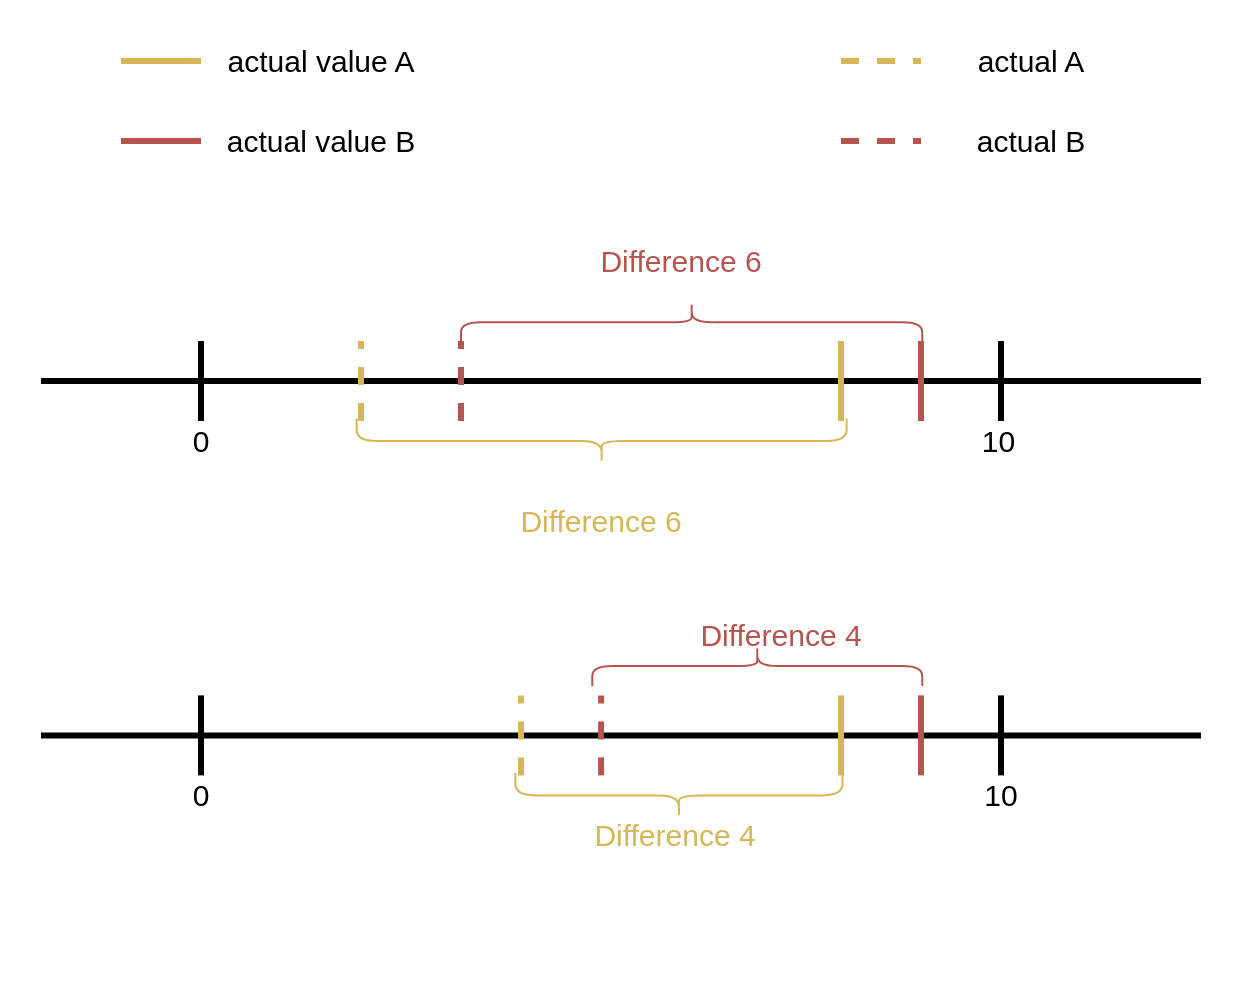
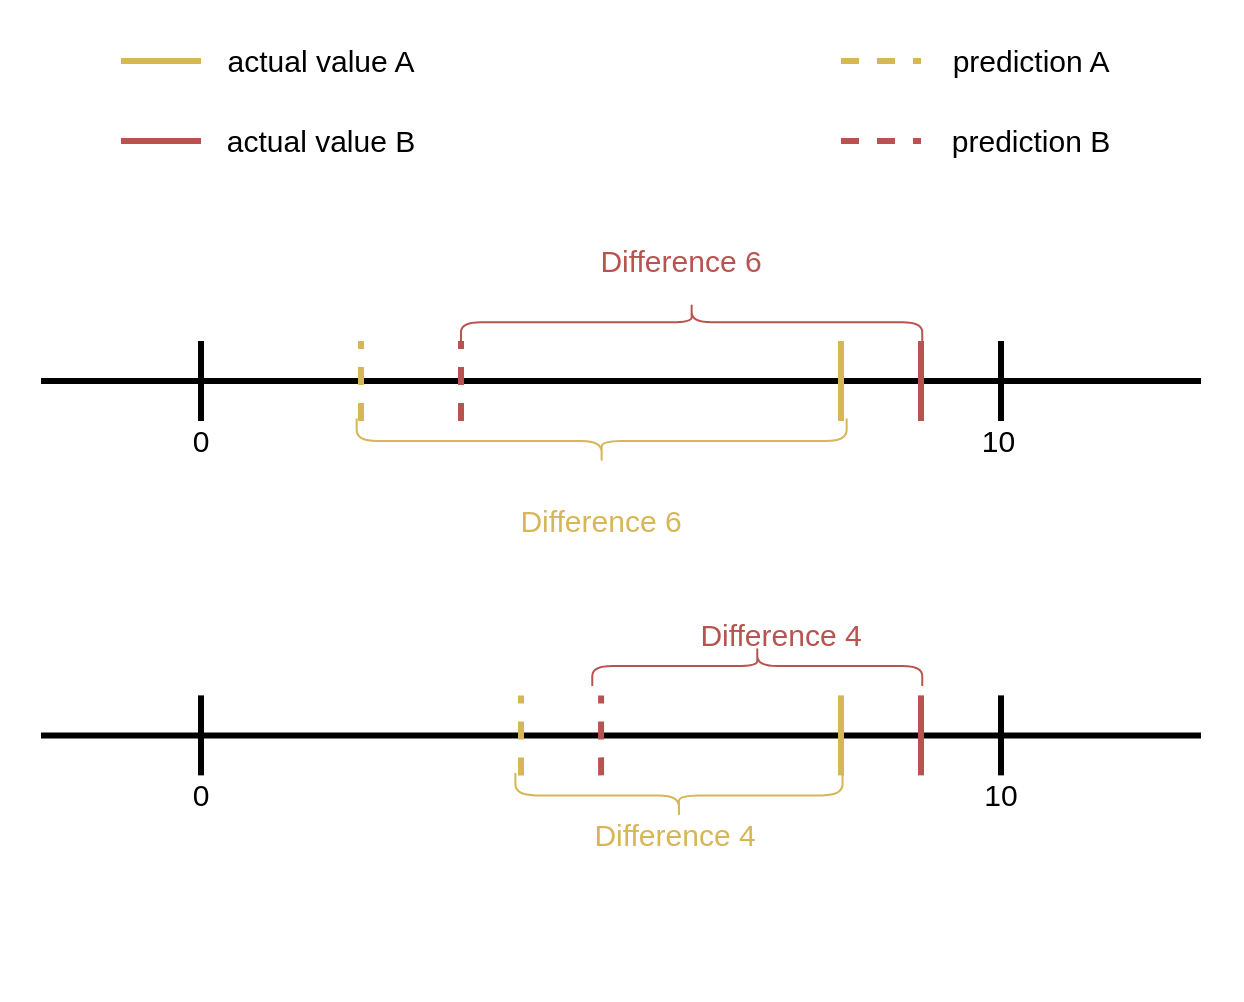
(1032, 61) -> (1032, 61)
(1032, 141) -> (1032, 141)
